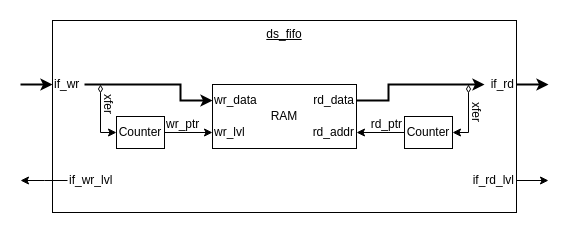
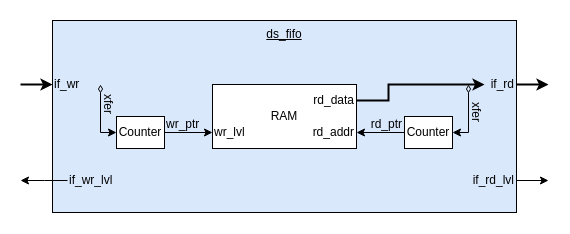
(285, 35) -> (285, 35)
(152, 85) -> none
(237, 101) -> none
